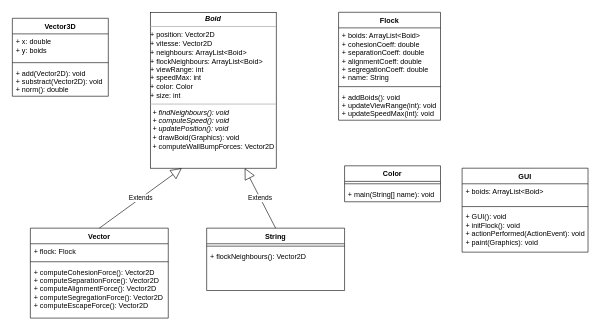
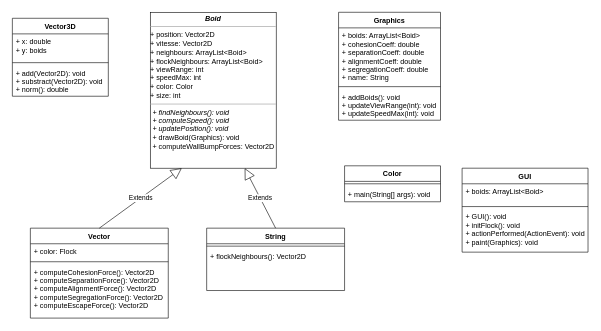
(389, 20) -> (389, 20)
(396, 194) -> (396, 194)
(57, 252) -> (57, 252)
